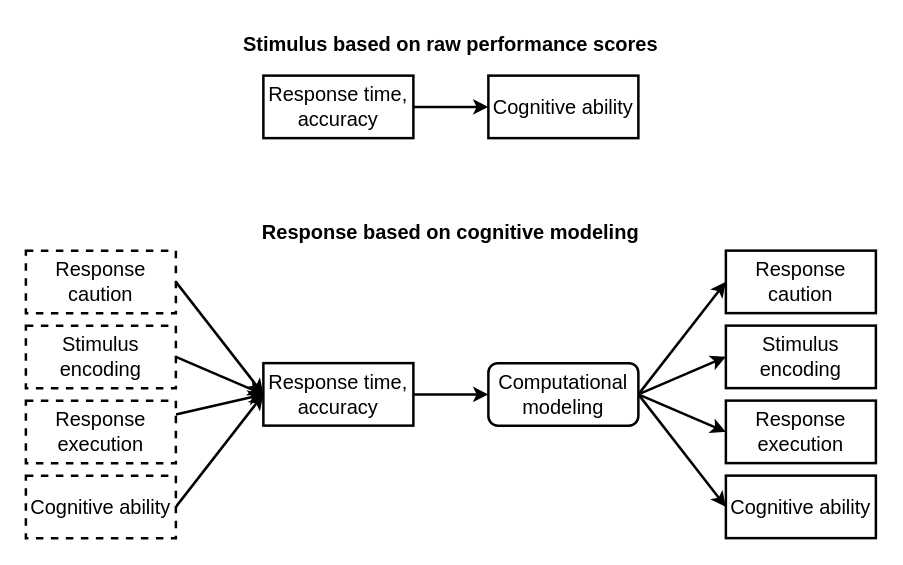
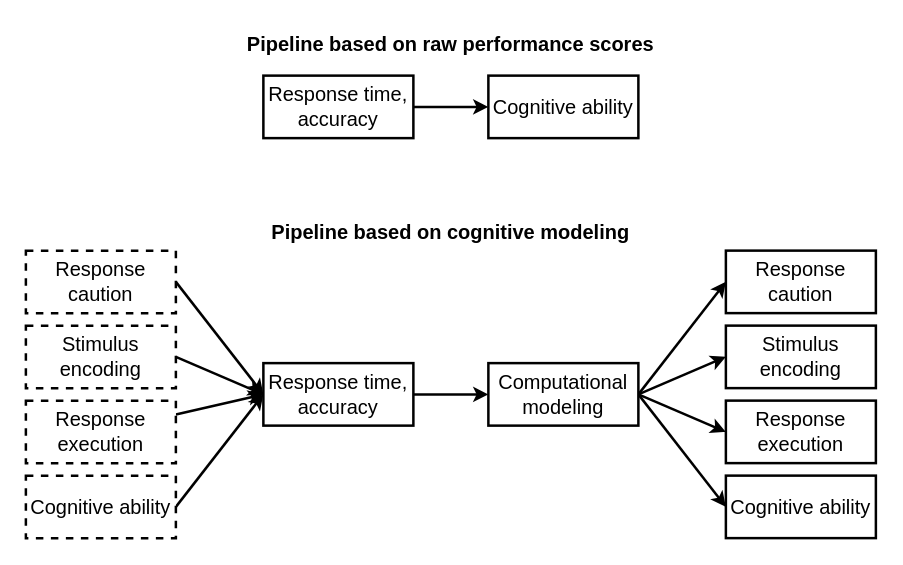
(451, 44) -> (451, 44)
(451, 232) -> (451, 232)
(563, 394) -> (563, 394)
